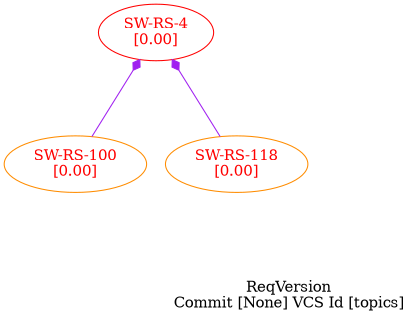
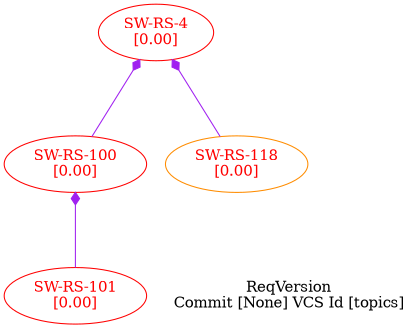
(75, 164) -> (75, 164)
none -> (75, 296)
